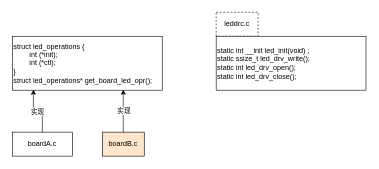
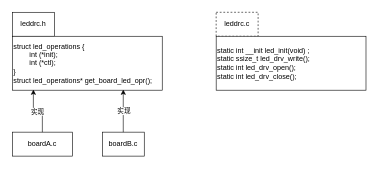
none -> (33, 24)
(123, 144) -> (123, 144)
